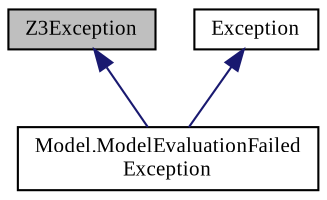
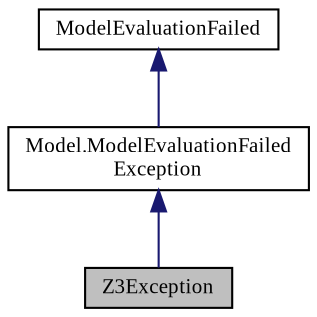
(256, 29) -> (159, 29)
(127, 97) -> (159, 240)
